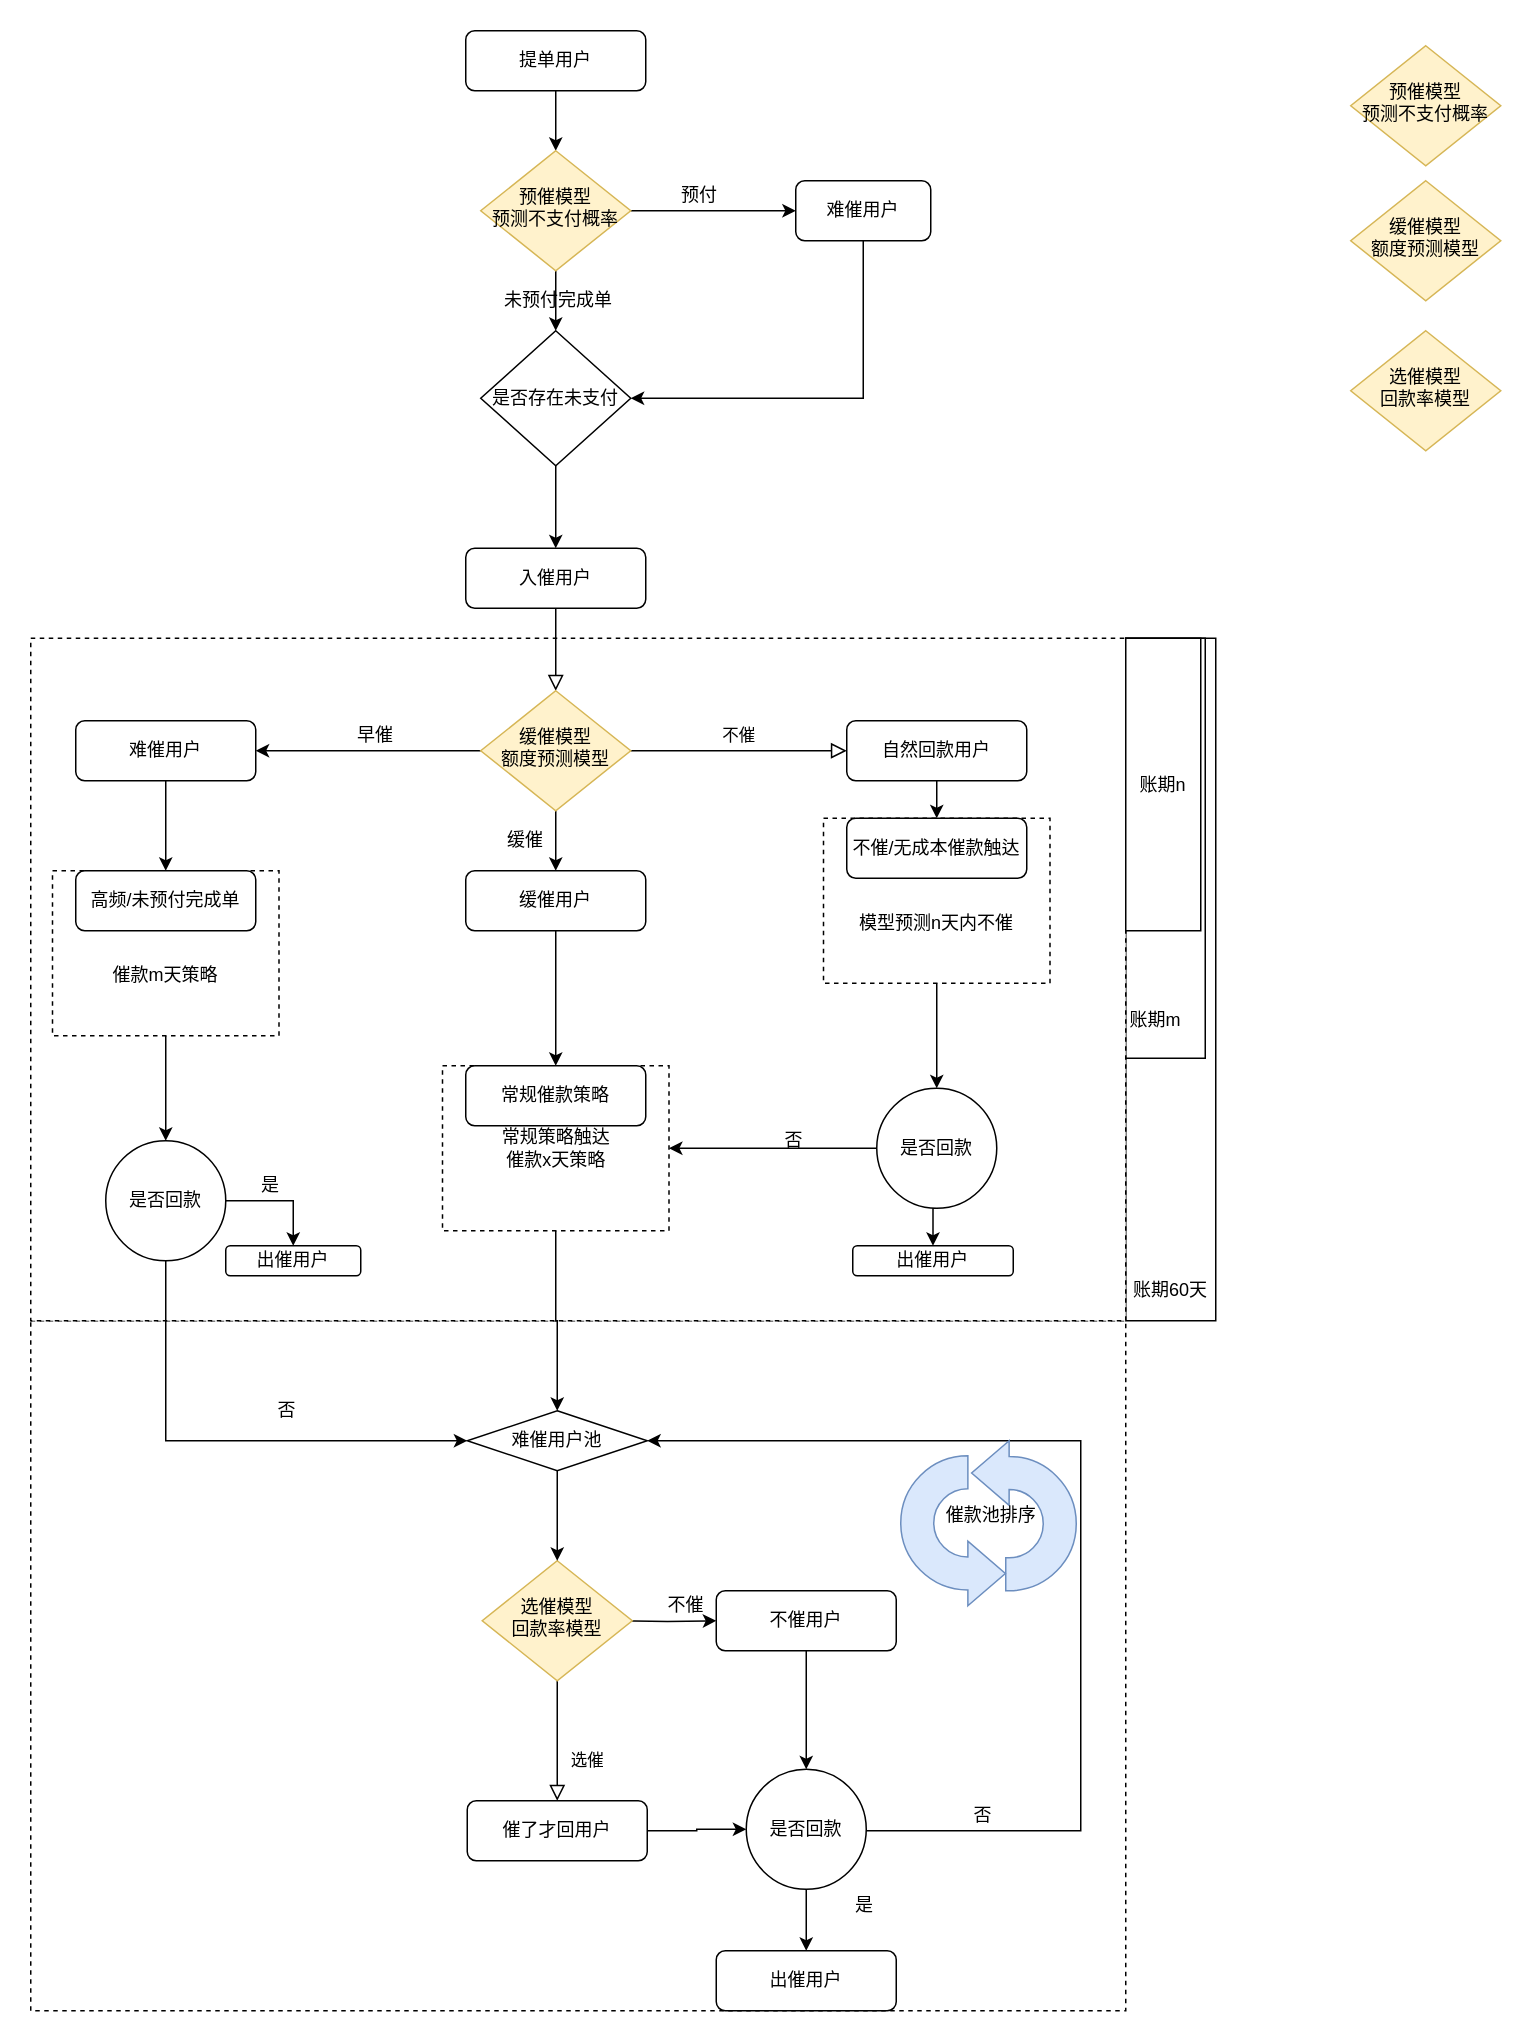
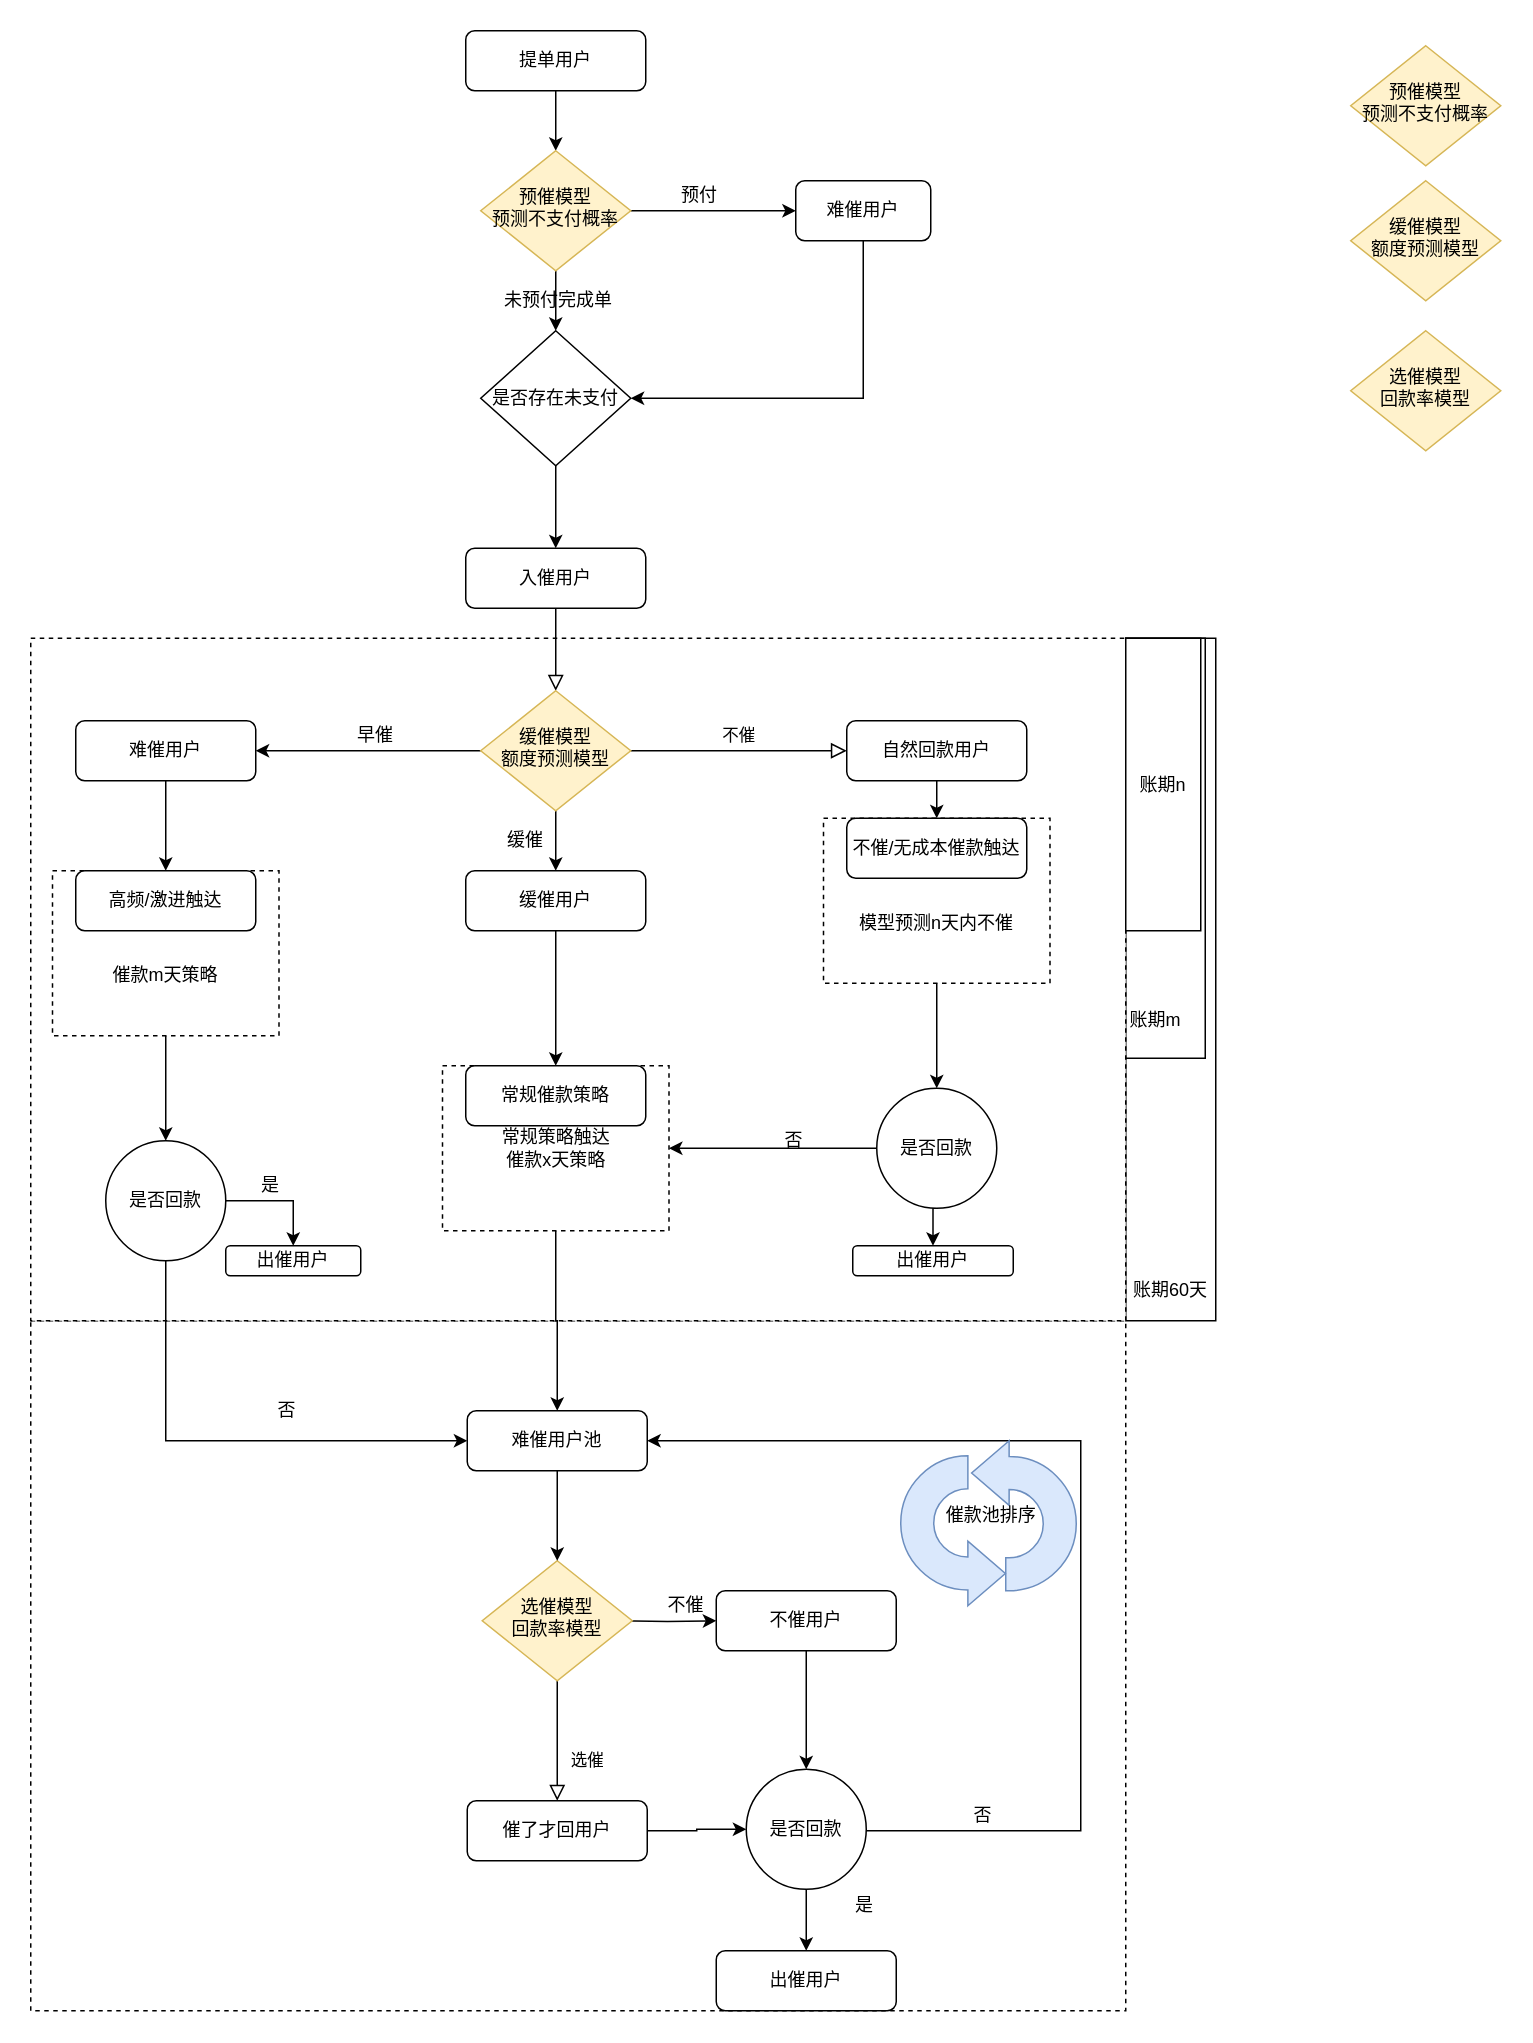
(166, 901) -> (166, 901)
(557, 1441) -> (557, 1441)
